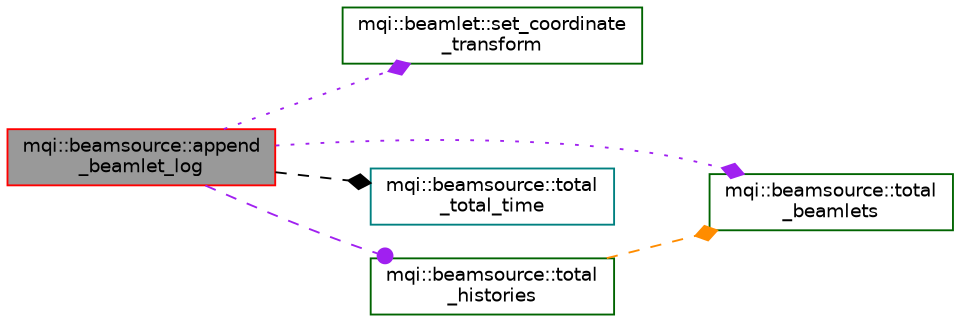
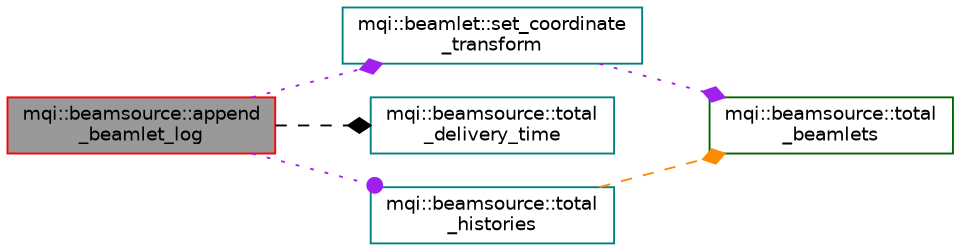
(492, 36) -> (492, 36)
(500, 141) -> (651, 78)
(492, 197) -> (492, 125)
(291, 222) -> (310, 169)
(492, 286) -> (492, 215)
